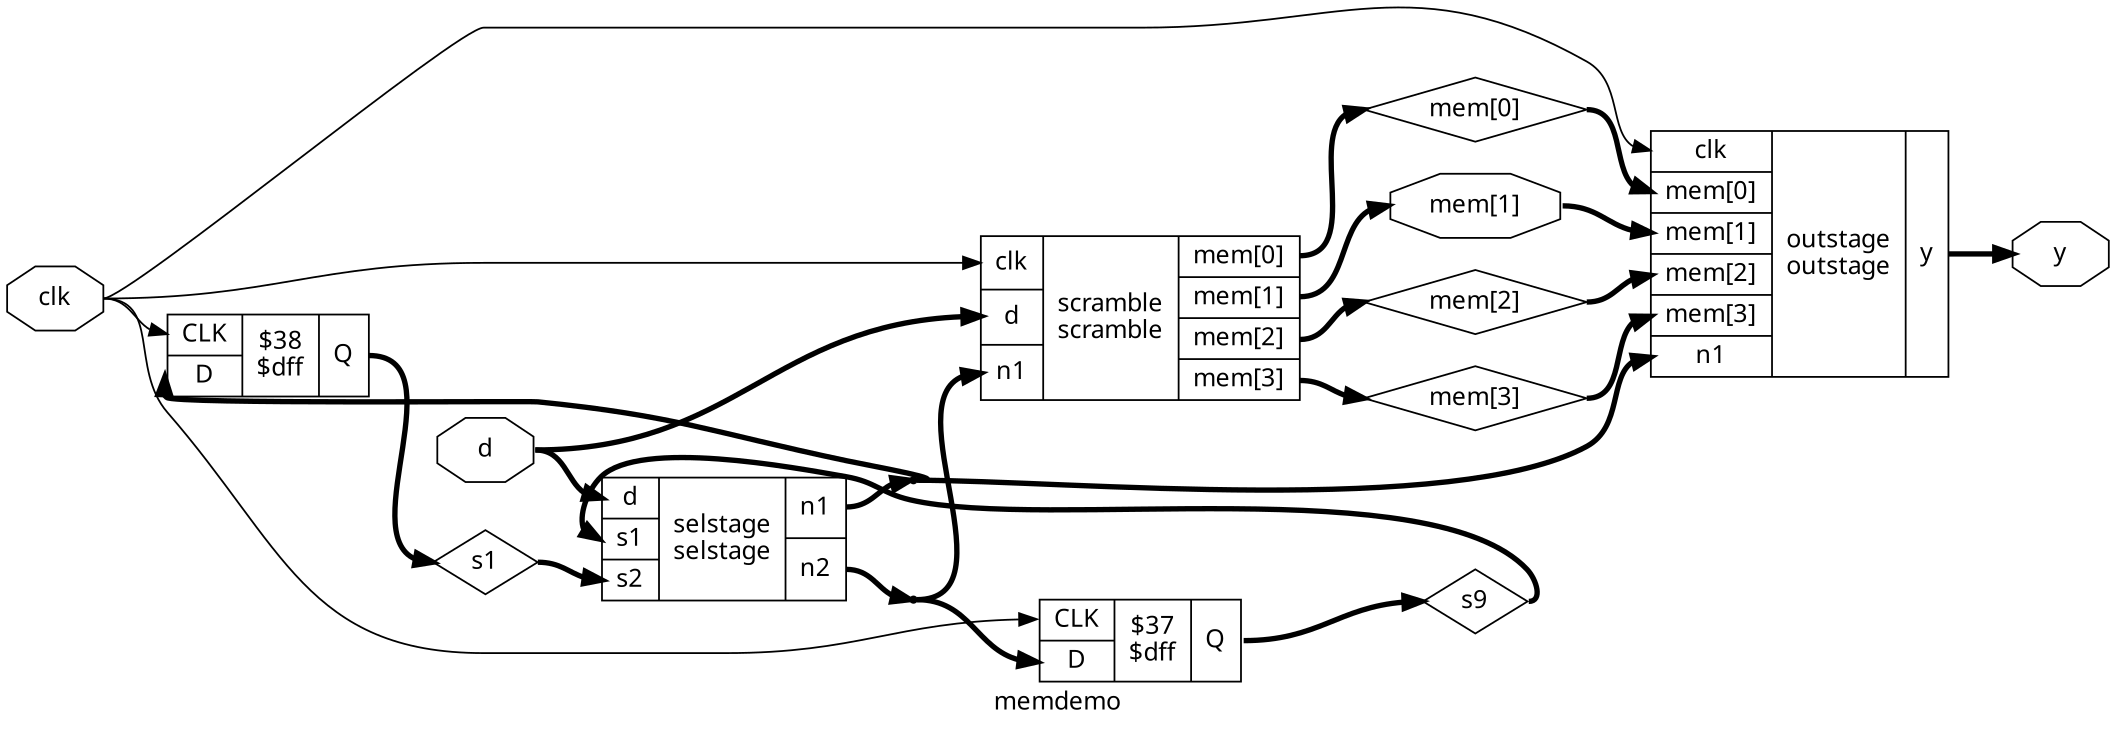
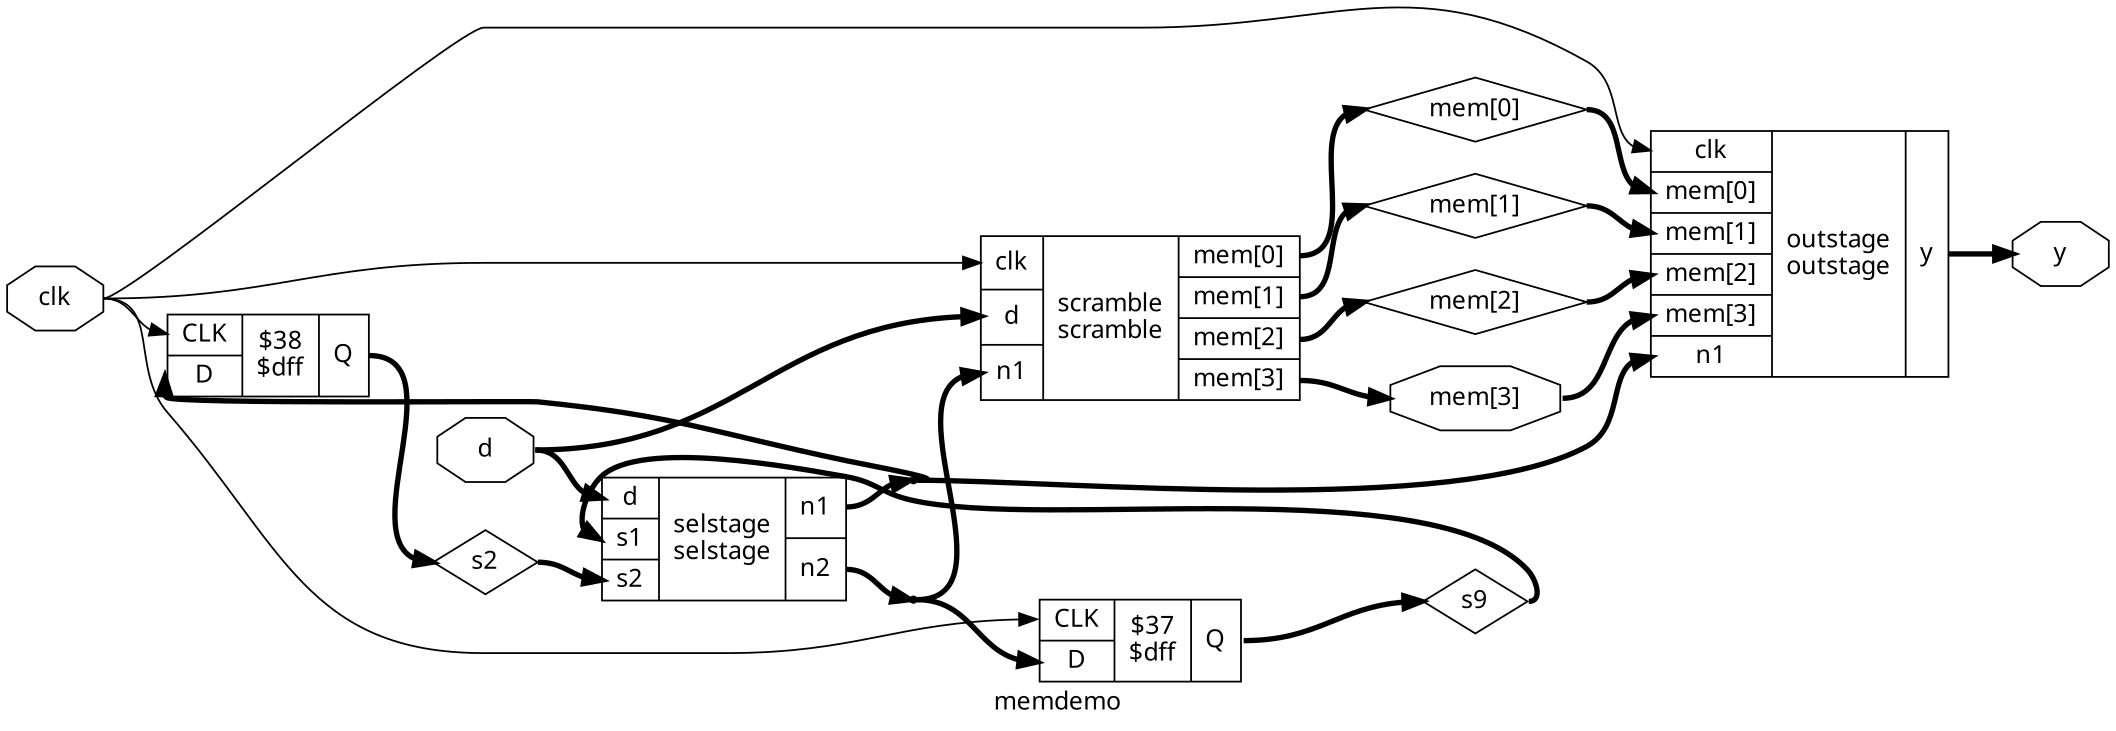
(1475, 206) -> (1475, 206)
(1475, 398) -> (1475, 398)
(485, 562) -> (485, 562)
